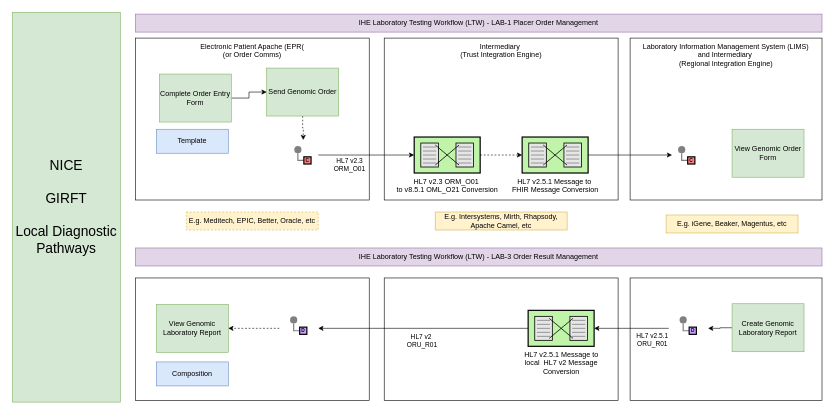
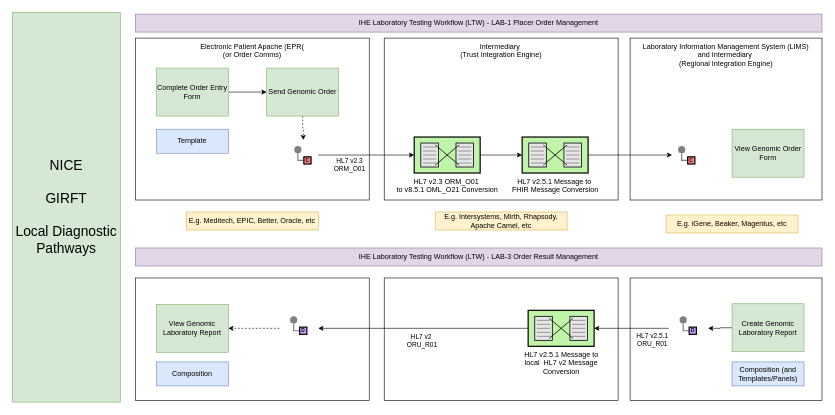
(195, 98) -> (192, 92)
(498, 155) -> (498, 155)
(252, 221) -> (252, 221)
none -> (768, 374)
